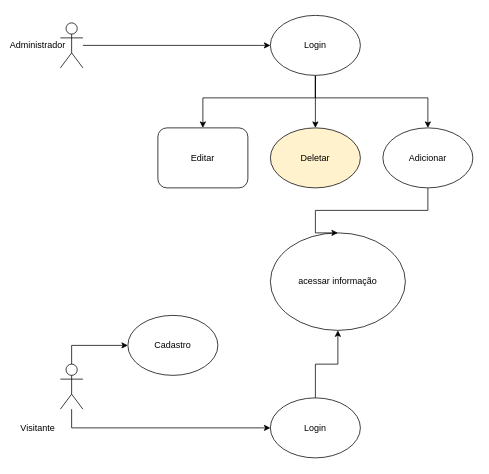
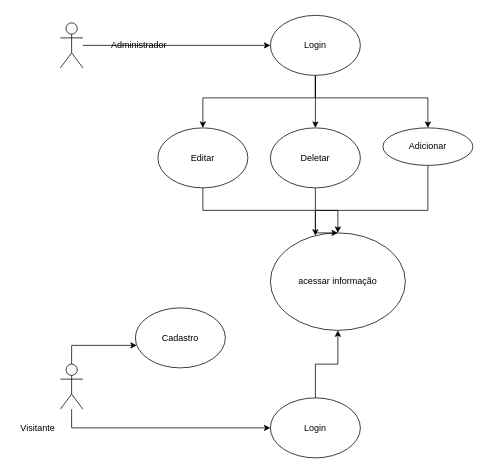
(38, 45) -> (139, 45)
(203, 158) -> (203, 158)
(315, 158) -> (315, 158)
(428, 158) -> (428, 147)
none -> (315, 198)
none -> (247, 210)
(173, 345) -> (180, 338)
